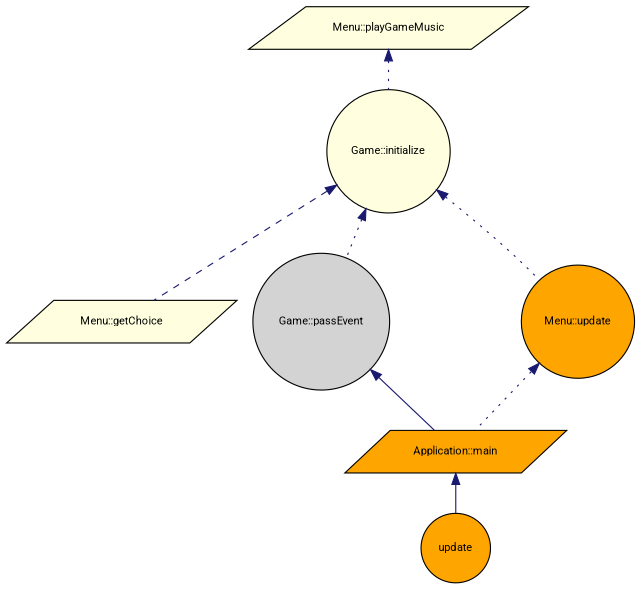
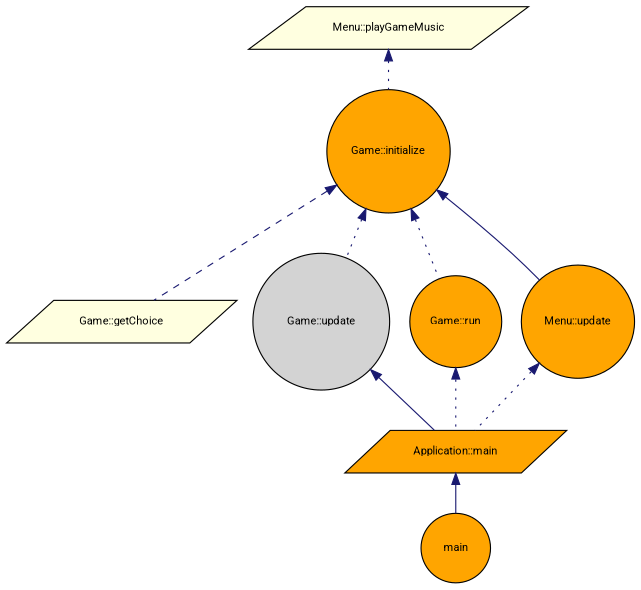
(389, 151) -> (389, 151)
(494, 237) -> (494, 237)
(122, 322) -> (122, 322)
(321, 322) -> (321, 322)
none -> (456, 322)
(456, 548) -> (456, 548)
